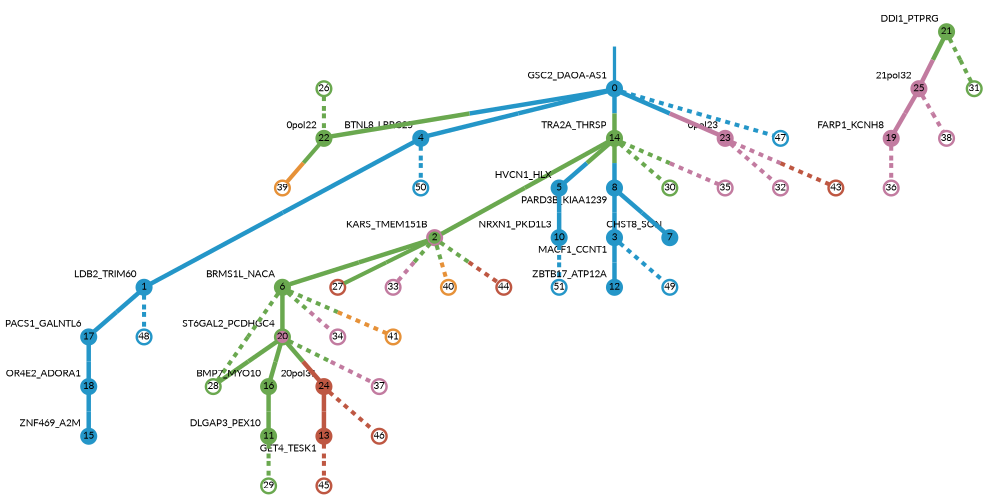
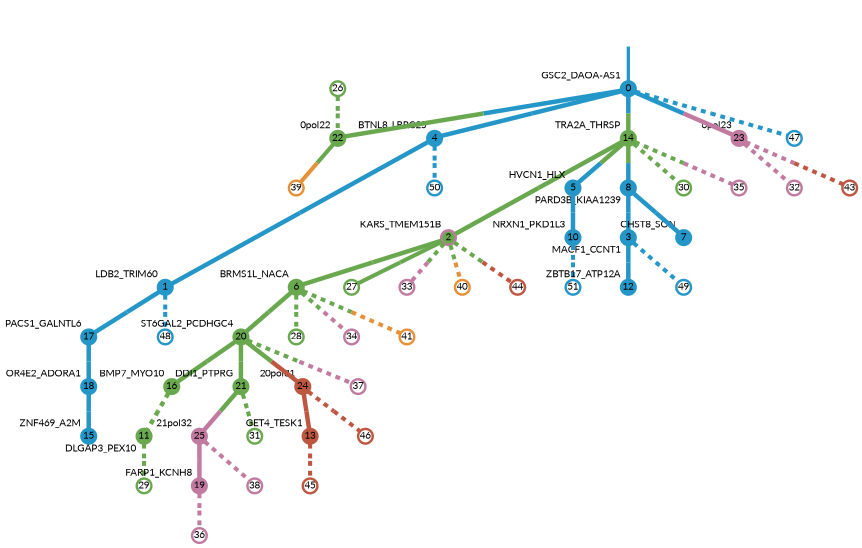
(338, 287) -> (352, 287)
(282, 337) -> (241, 337)
(248, 362) -> (241, 362)
(269, 411) -> (158, 411)
